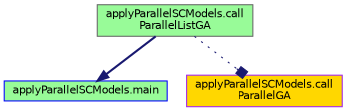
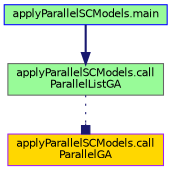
(131, 55) -> (86, 39)
